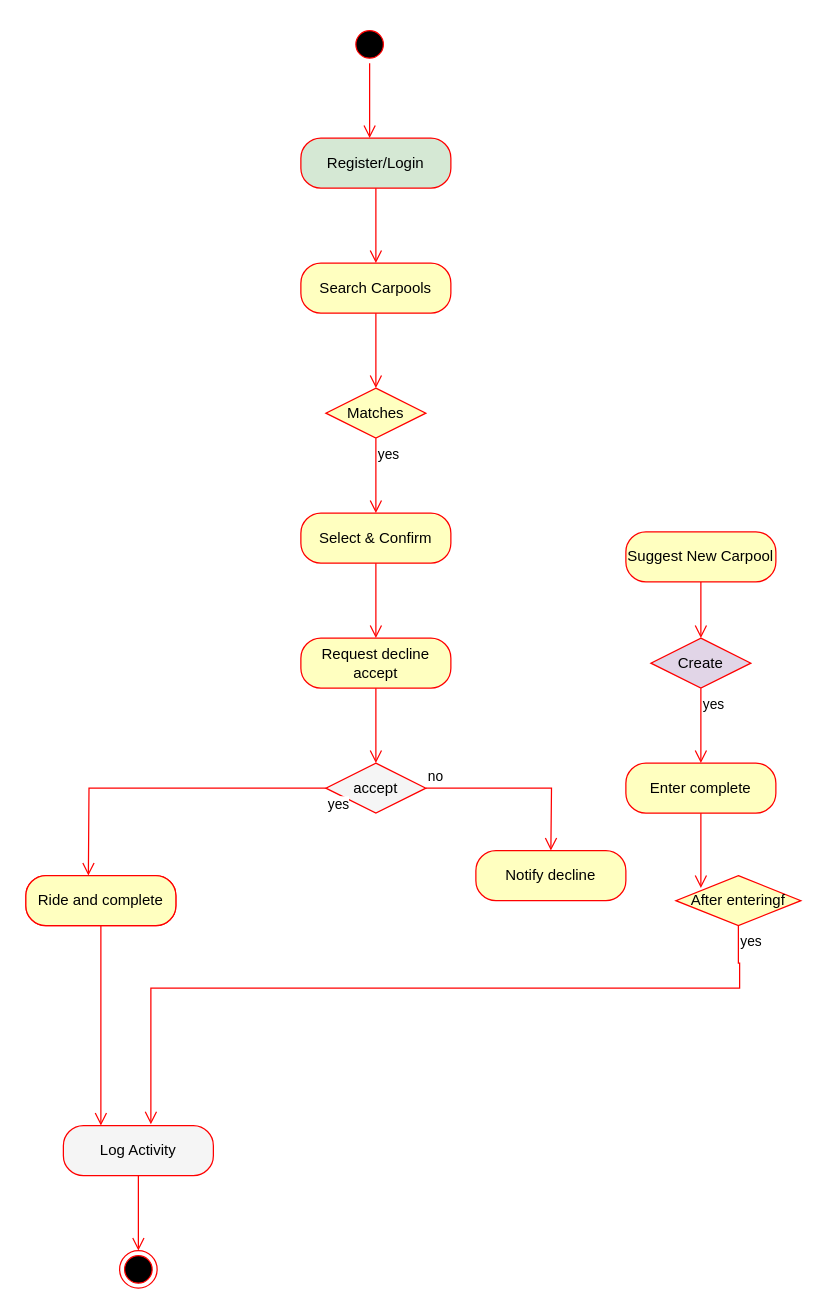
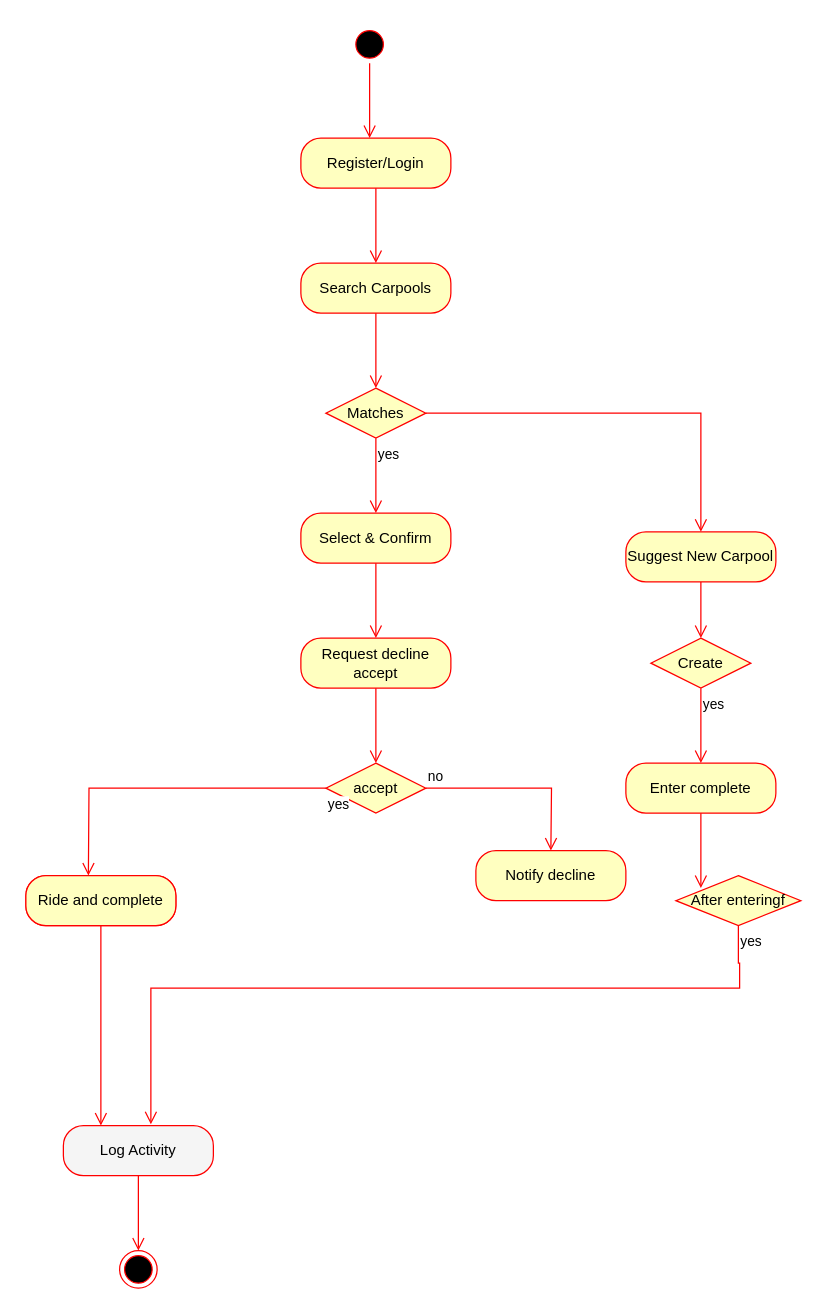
(376, 163) -> (376, 163)
none -> (621, 413)
(701, 663) -> (701, 663)
(376, 788) -> (376, 788)
